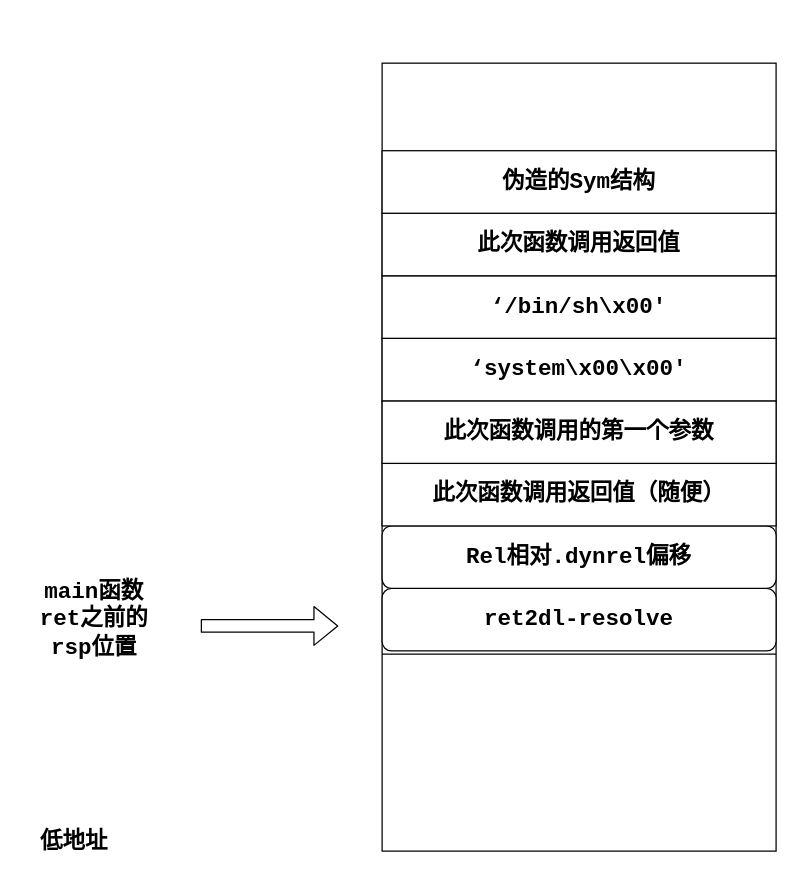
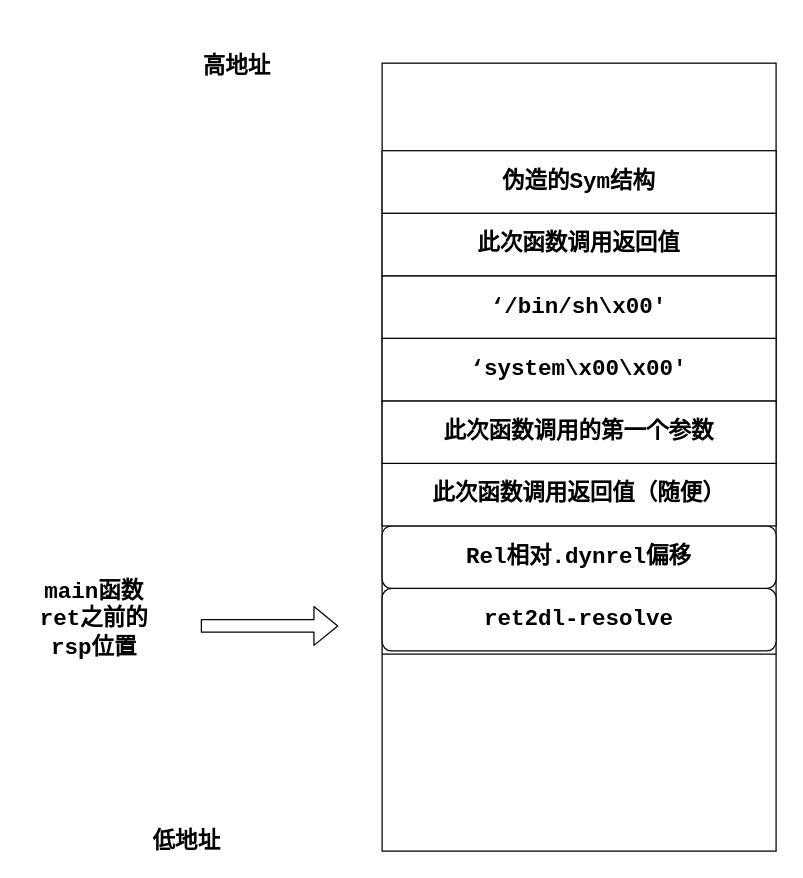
none -> (238, 51)
(76, 826) -> (188, 826)
